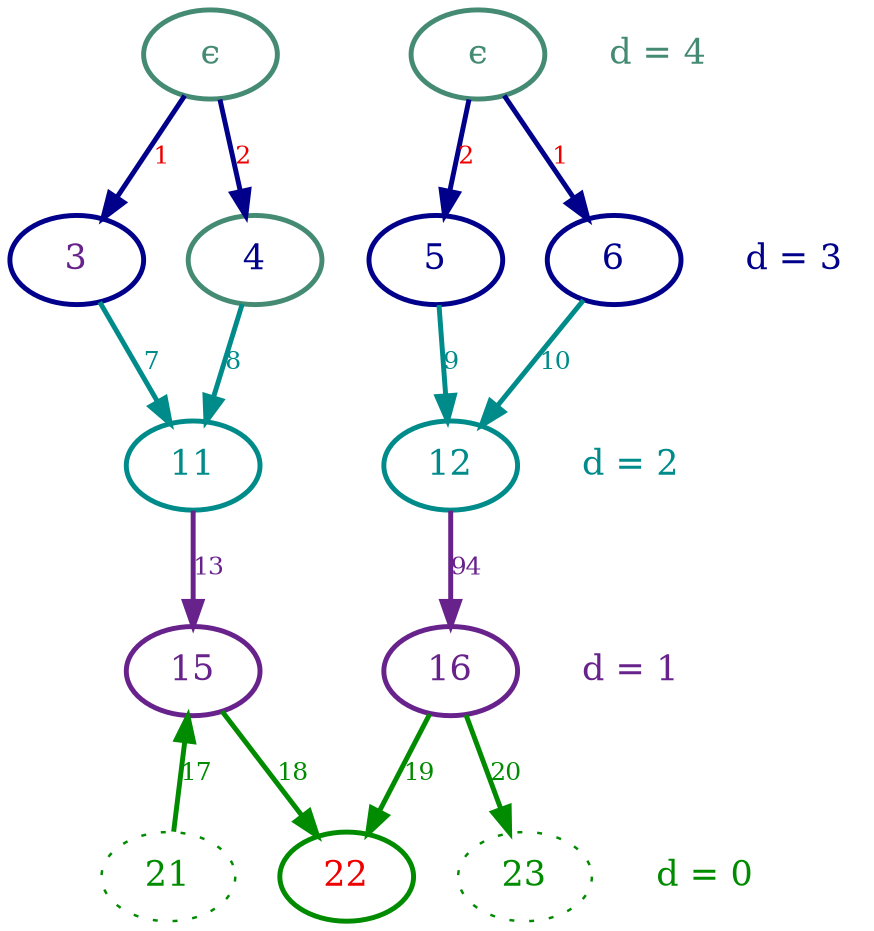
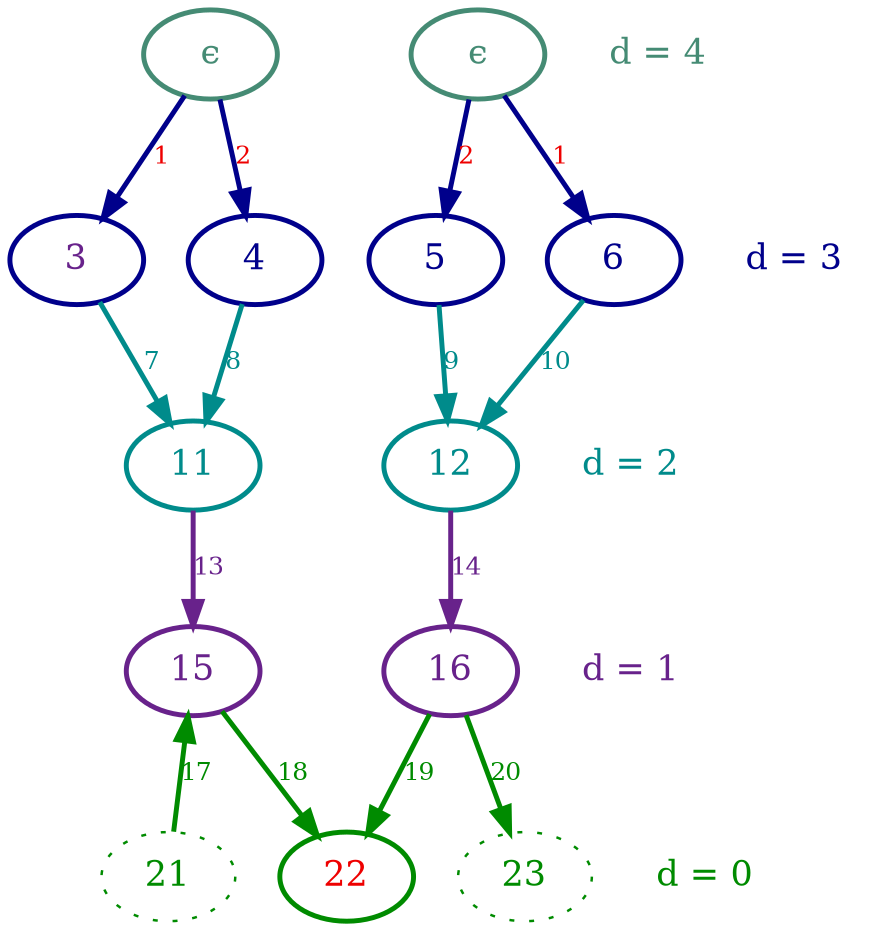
(255, 260) -> (255, 260)
(467, 568) -> (467, 568)
